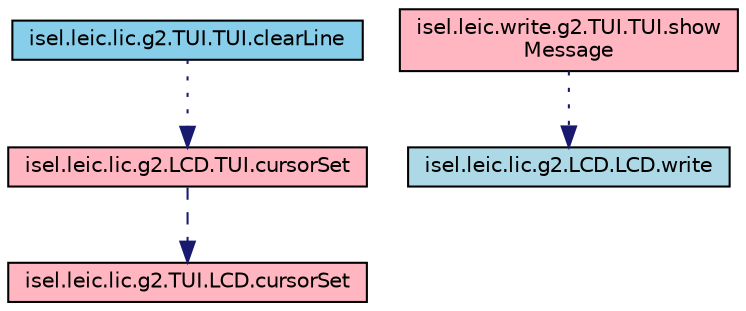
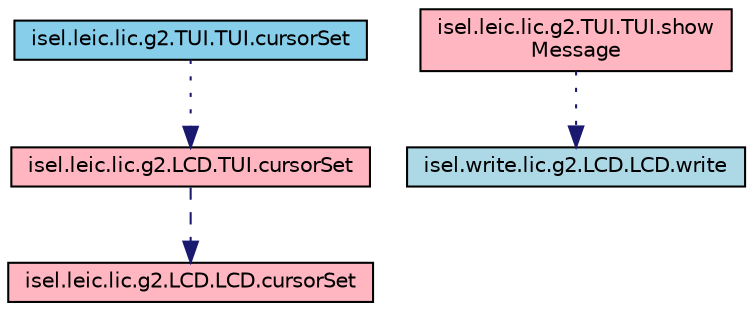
(188, 40) -> (191, 40)
(569, 40) -> (576, 40)
(569, 167) -> (576, 167)
(188, 282) -> (191, 282)
